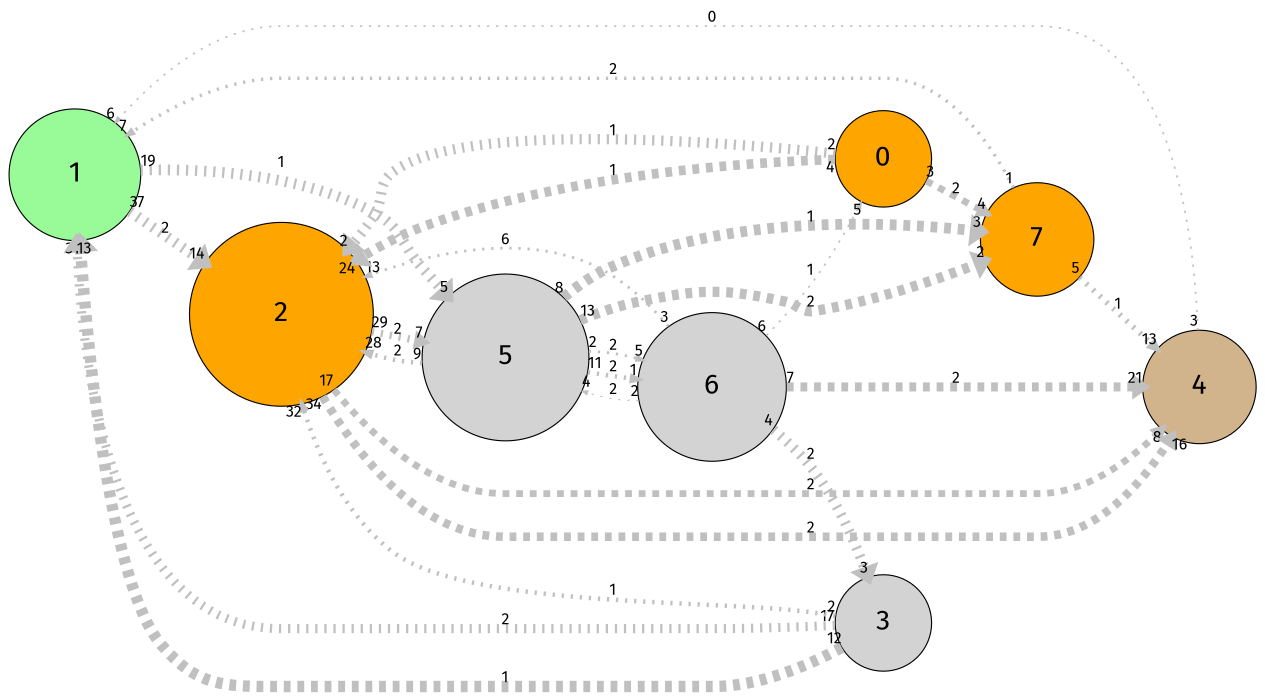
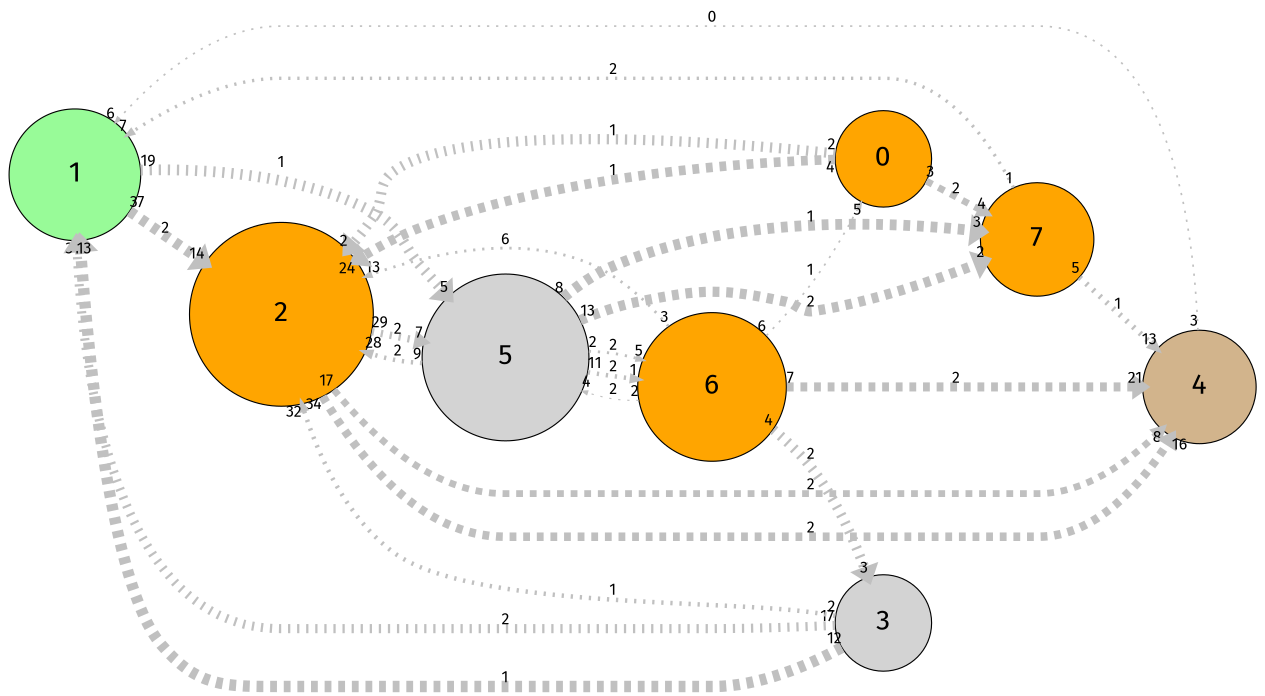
(165, 236) -> (165, 236)
(712, 387) -> (712, 387)
